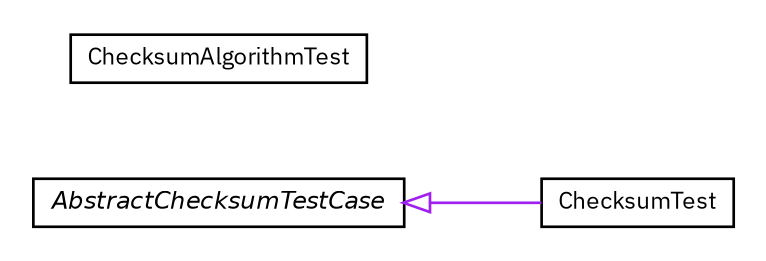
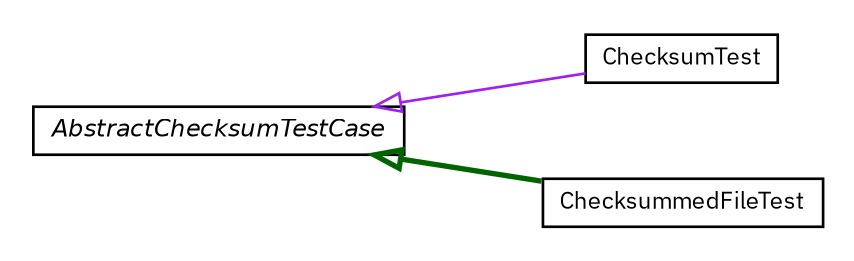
(217, 59) -> none
none -> (682, 203)
